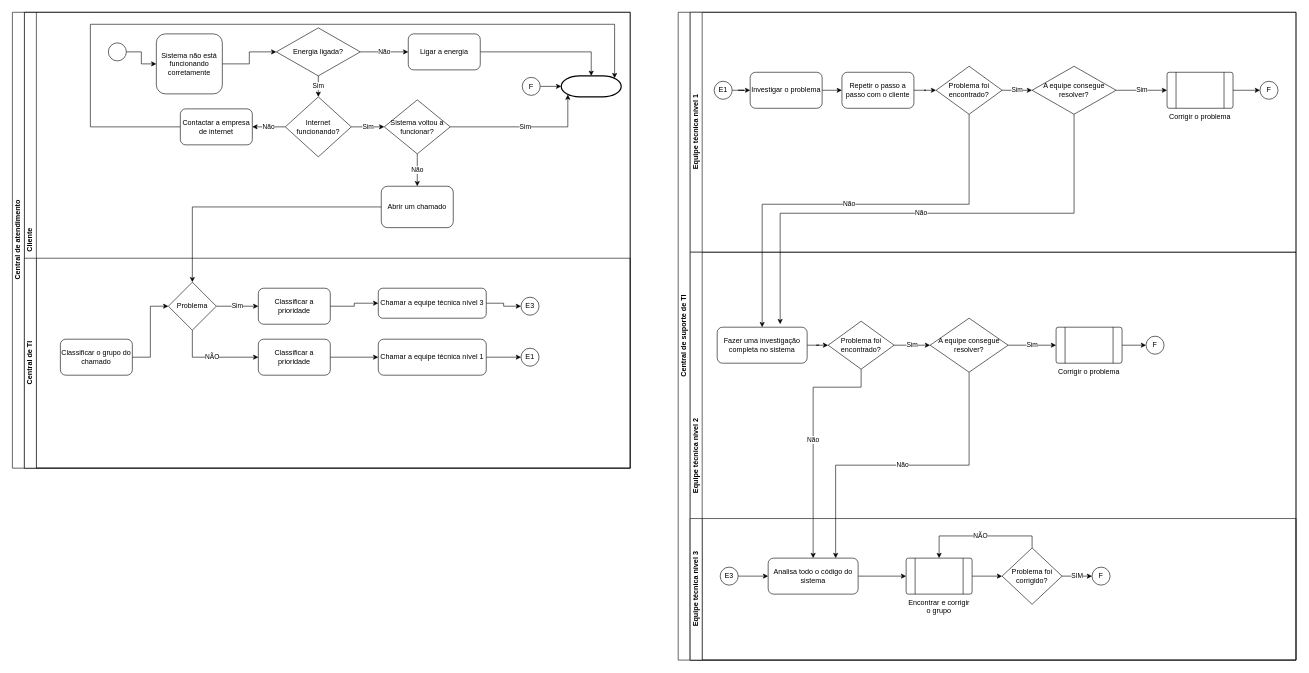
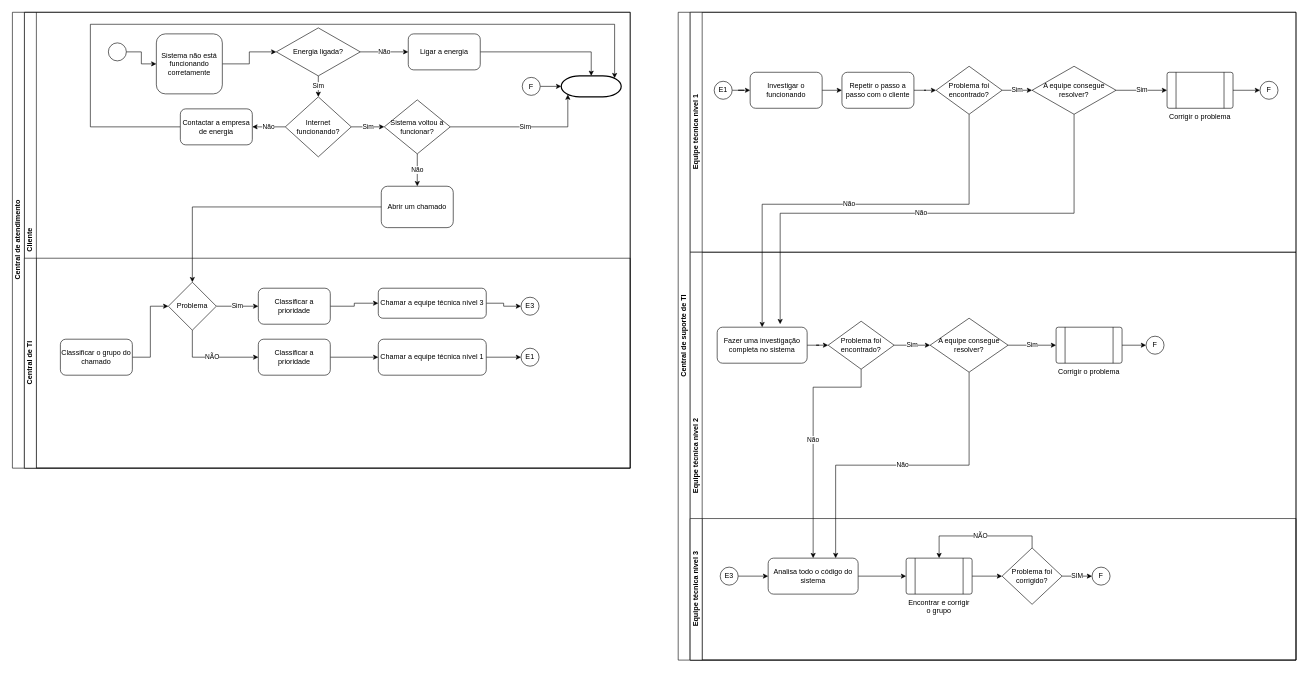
(786, 90) -> (786, 90)
(216, 127) -> (216, 127)
